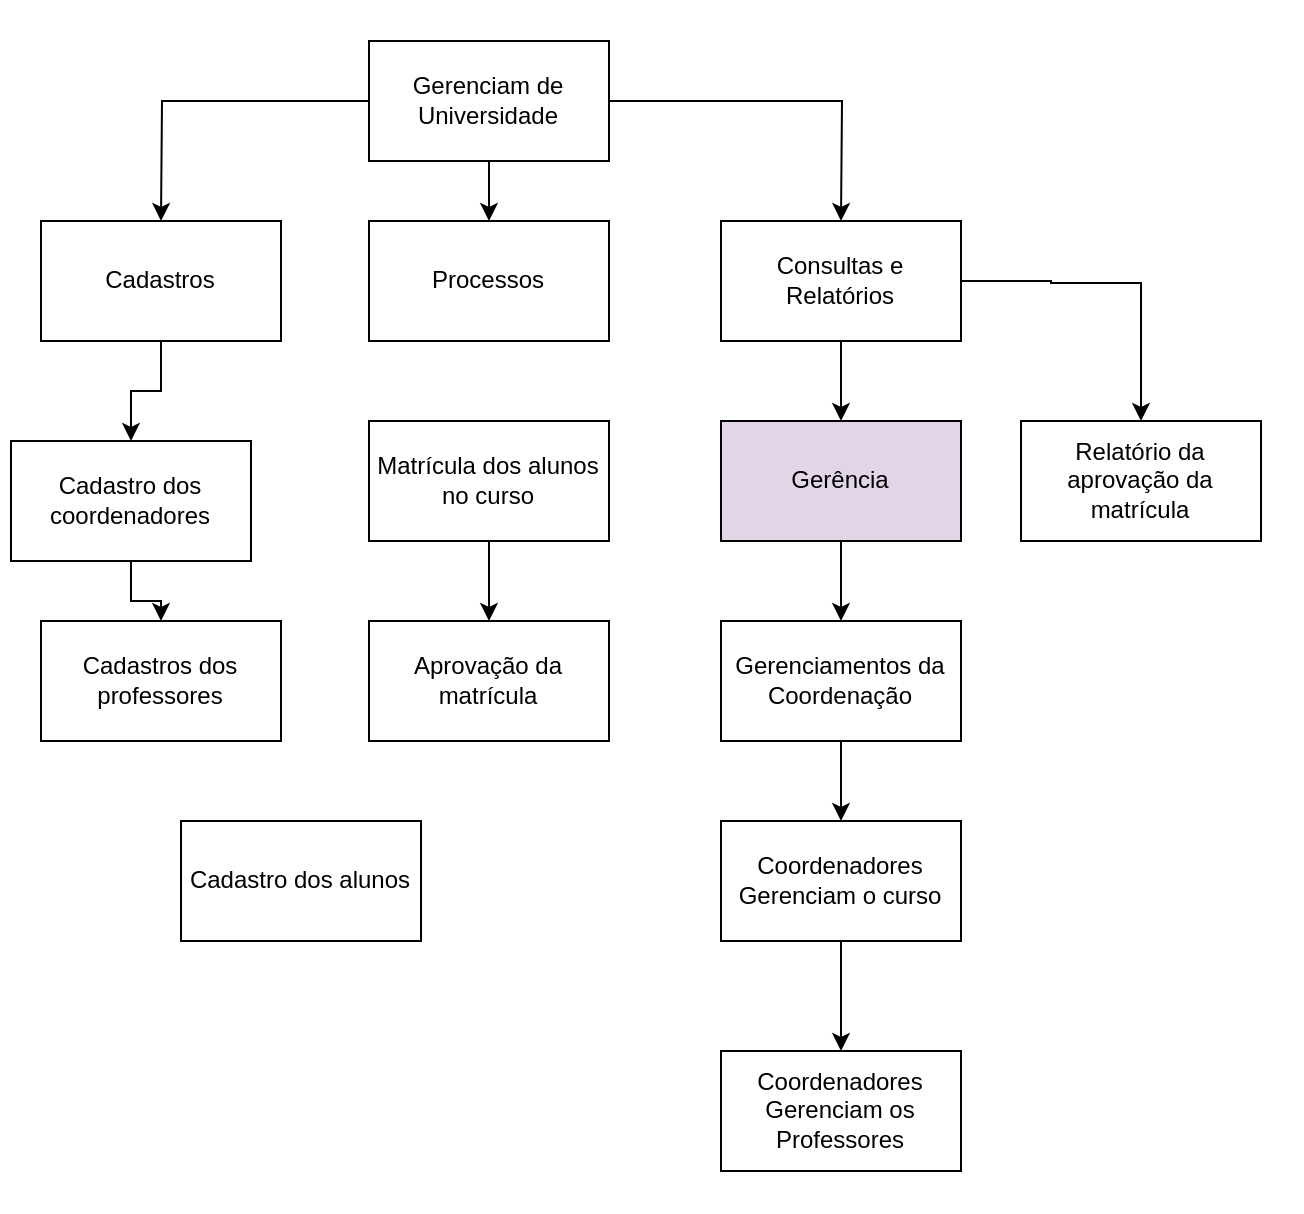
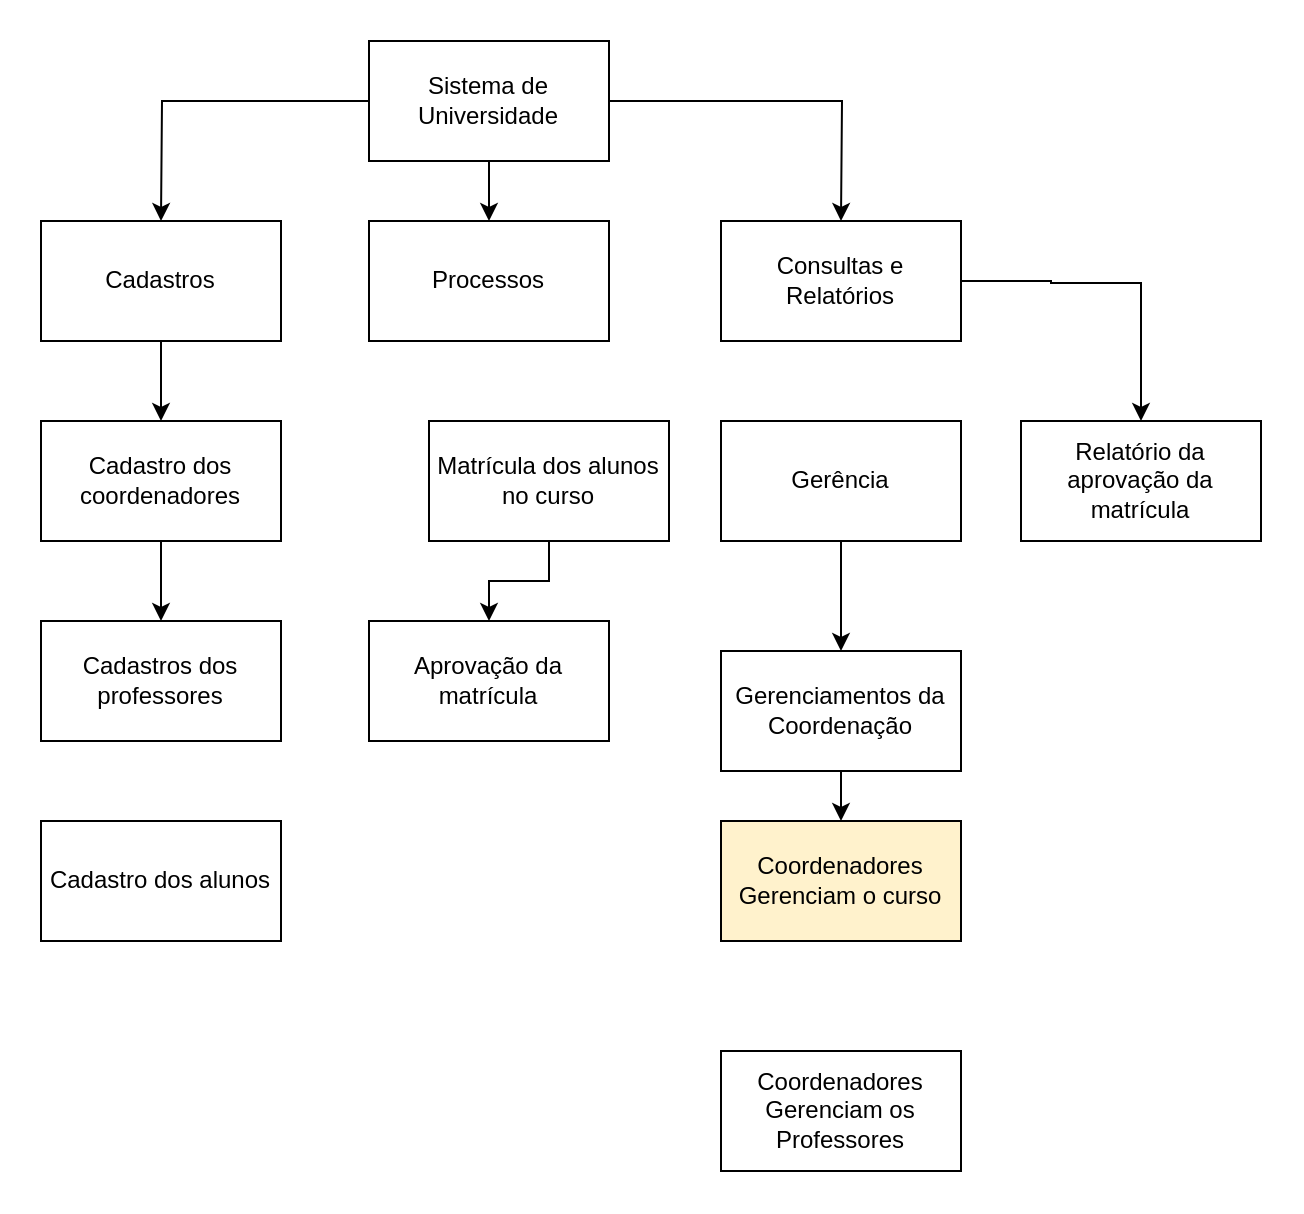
(489, 101) -> (489, 101)
(841, 374) -> none
(489, 481) -> (549, 481)
(841, 481) -> (841, 481)
(131, 501) -> (161, 481)
(841, 681) -> (841, 711)
(301, 881) -> (161, 881)
(841, 881) -> (841, 881)
(841, 989) -> none
